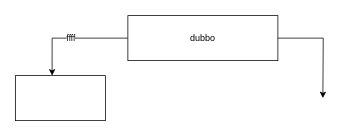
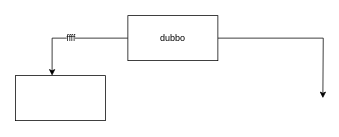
(203, 38) -> (173, 38)
